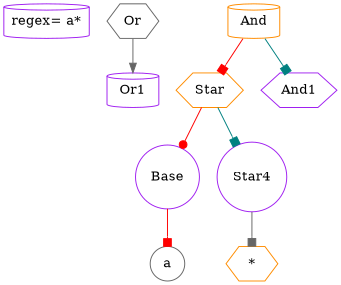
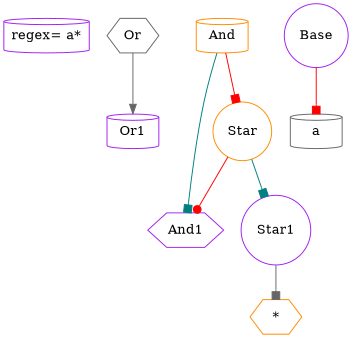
(210, 90) -> (242, 131)
(193, 124) -> (214, 181)
(252, 177) -> (276, 230)
(167, 264) -> (316, 131)
